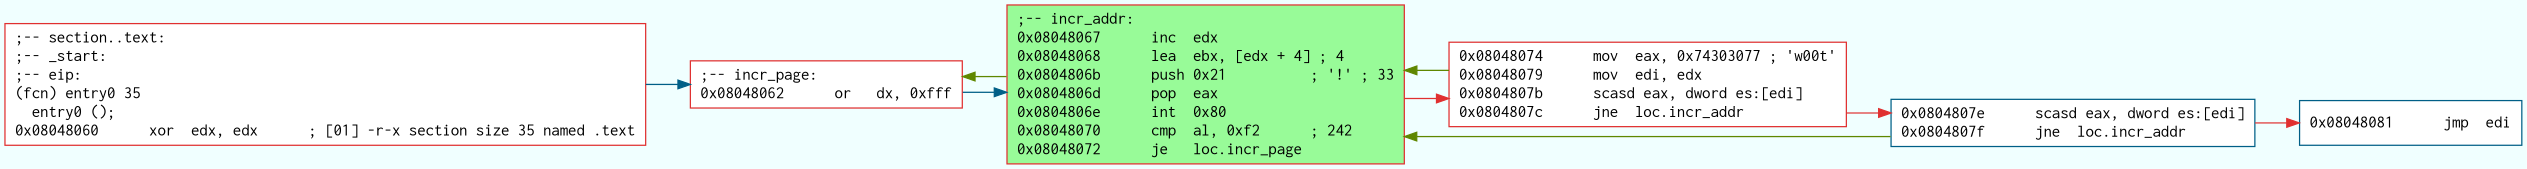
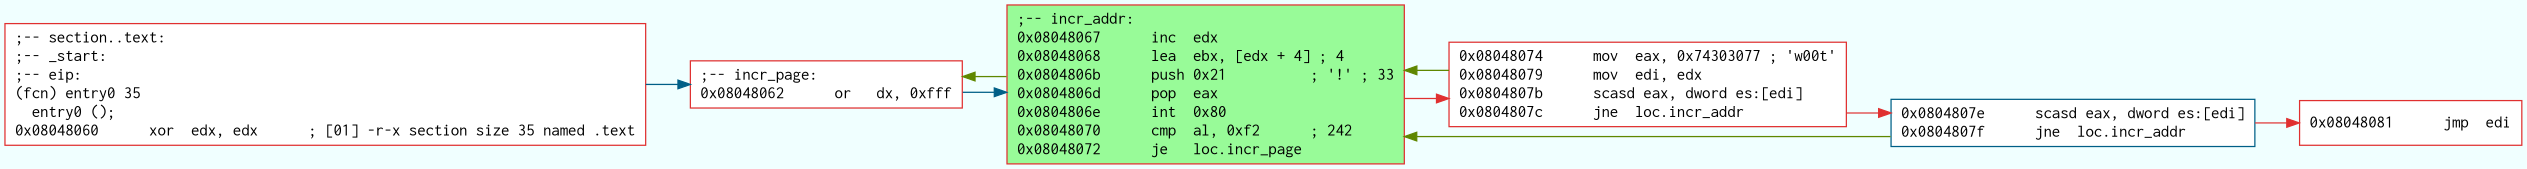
(2411, 123) -> (2411, 123)
